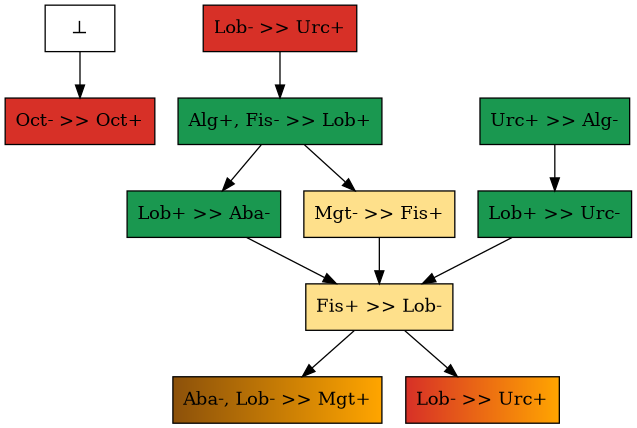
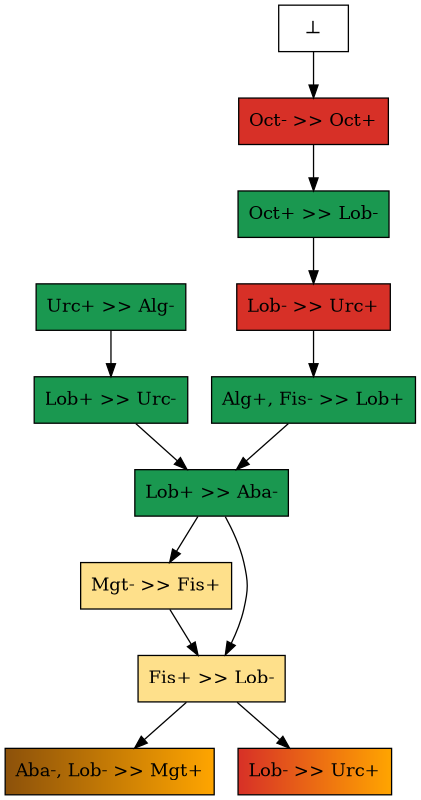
(325, 163) -> (187, 534)
none -> (314, 214)
(473, 258) -> (156, 442)
